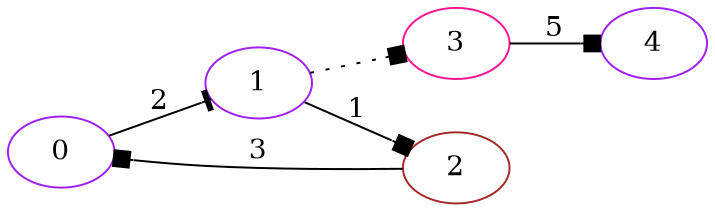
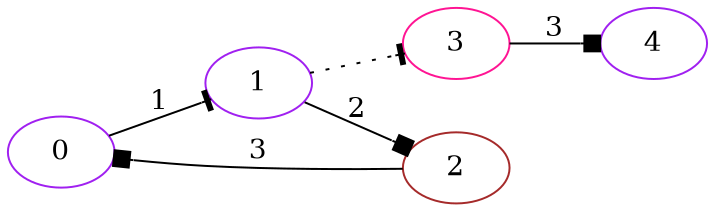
(555, 29) -> (555, 29)
(348, 65) -> (353, 64)
(160, 102) -> (160, 102)
(357, 110) -> (357, 110)
